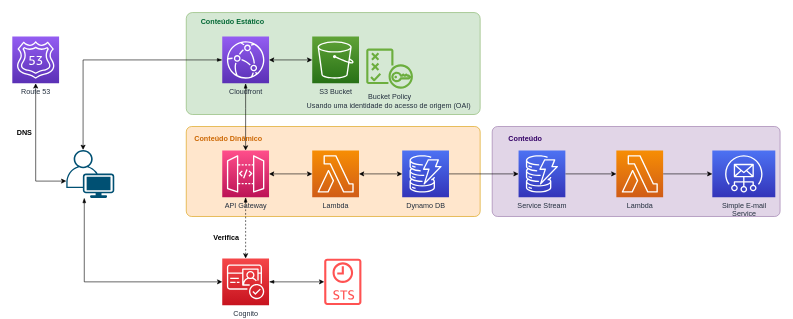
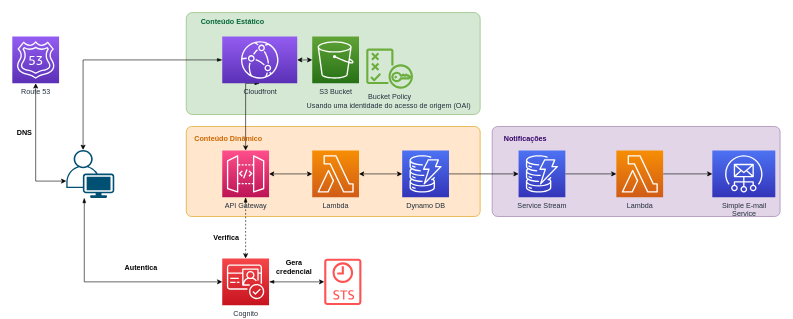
(246, 60) -> (260, 60)
(526, 138) -> (526, 138)
none -> (141, 267)
none -> (294, 267)
